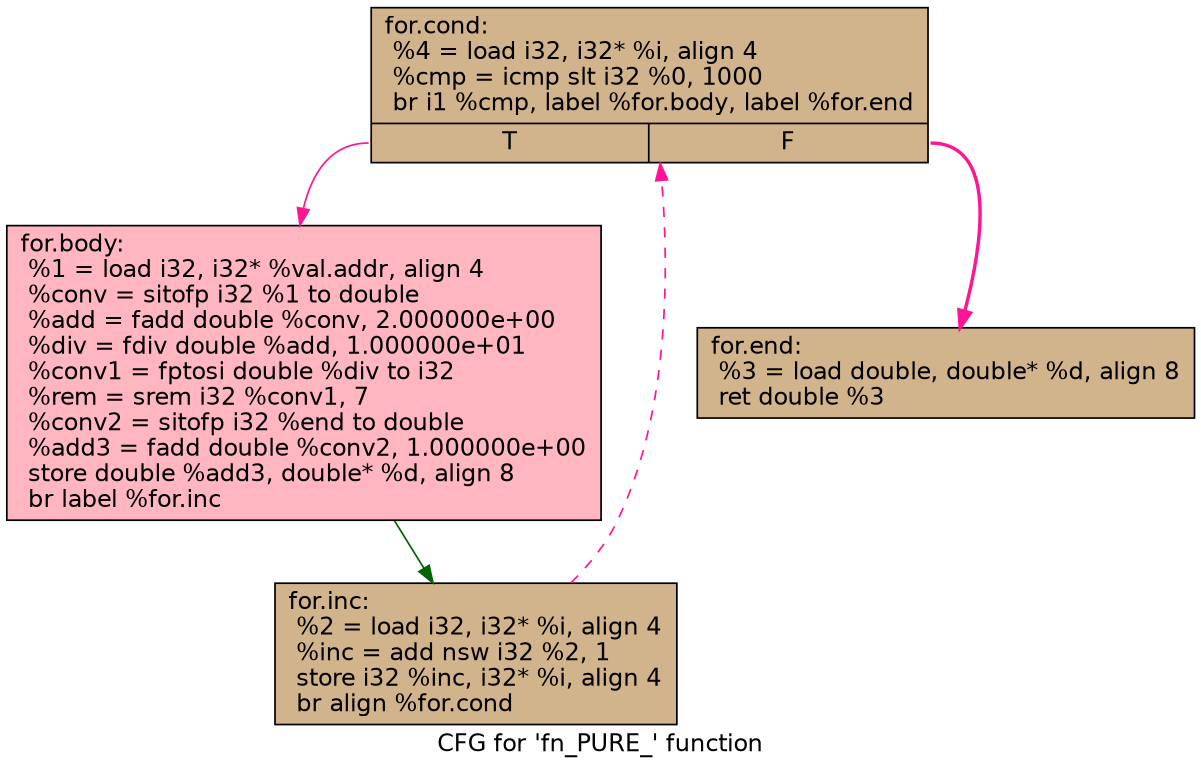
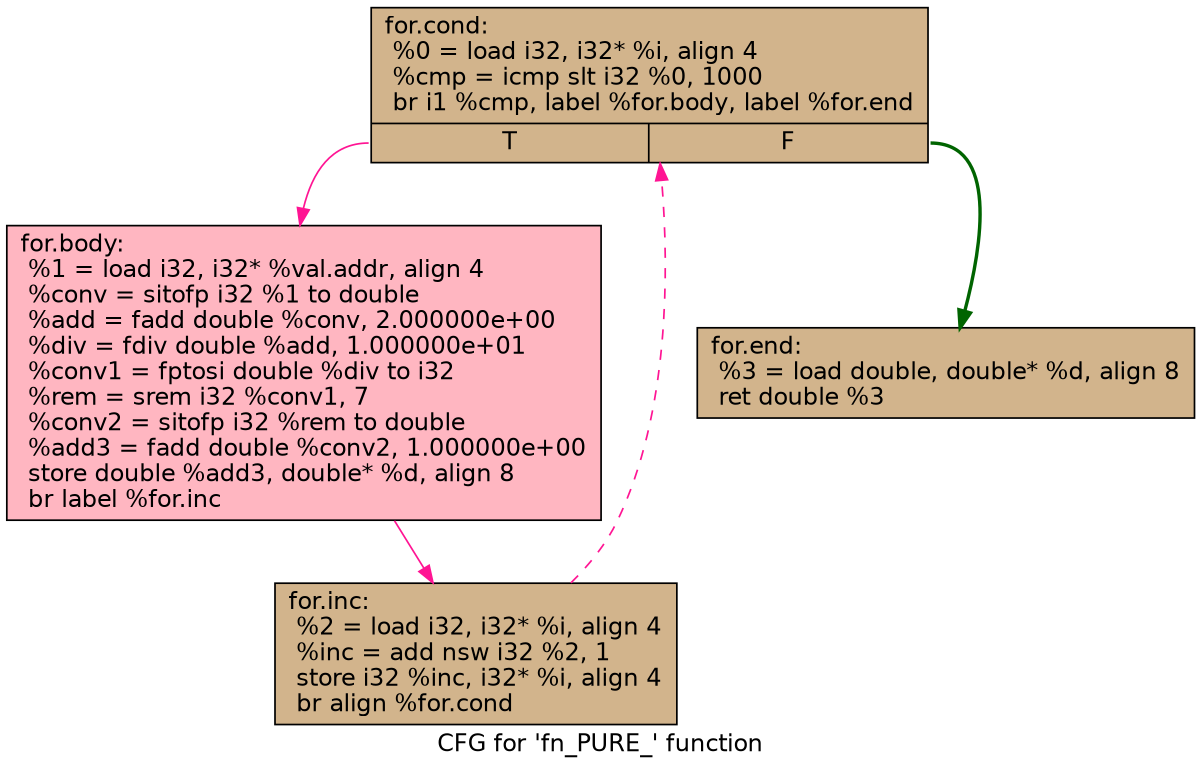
(572, 52) -> (572, 52)
(980, 214) -> (980, 214)
(243, 423) -> (243, 423)
(409, 544) -> (409, 544)
